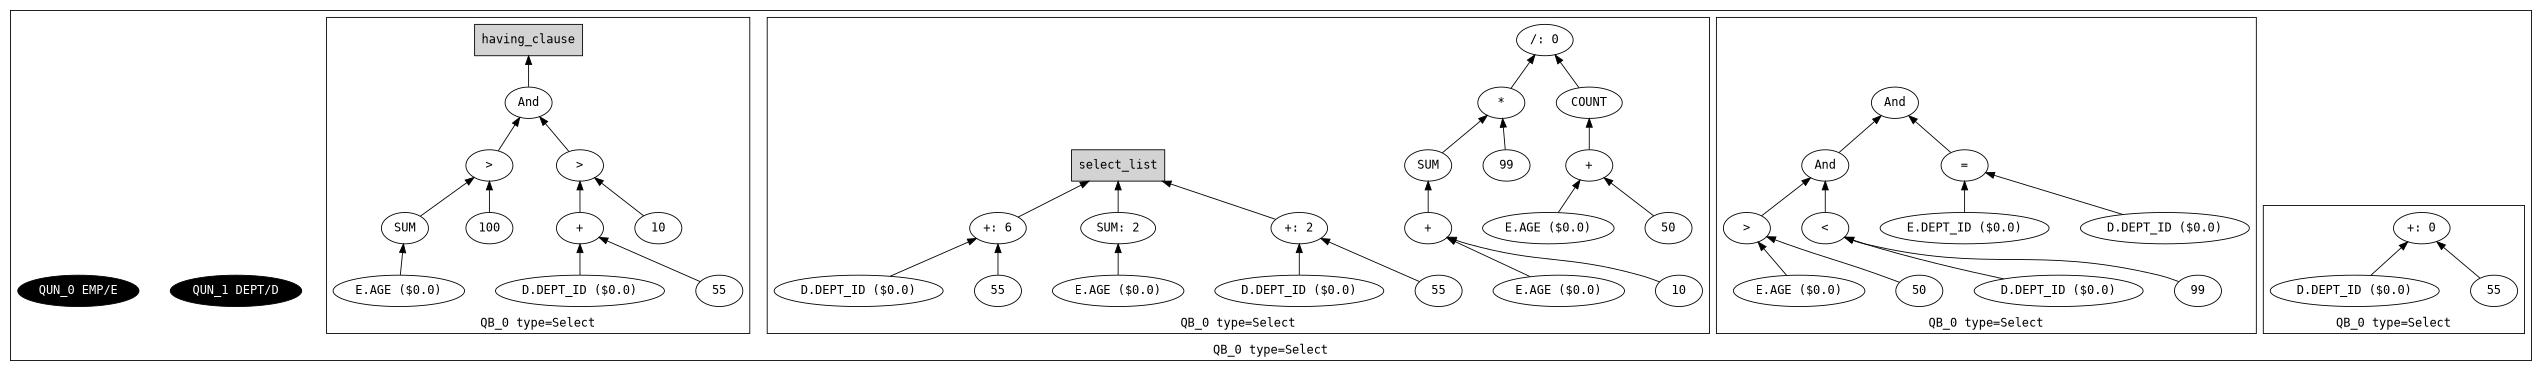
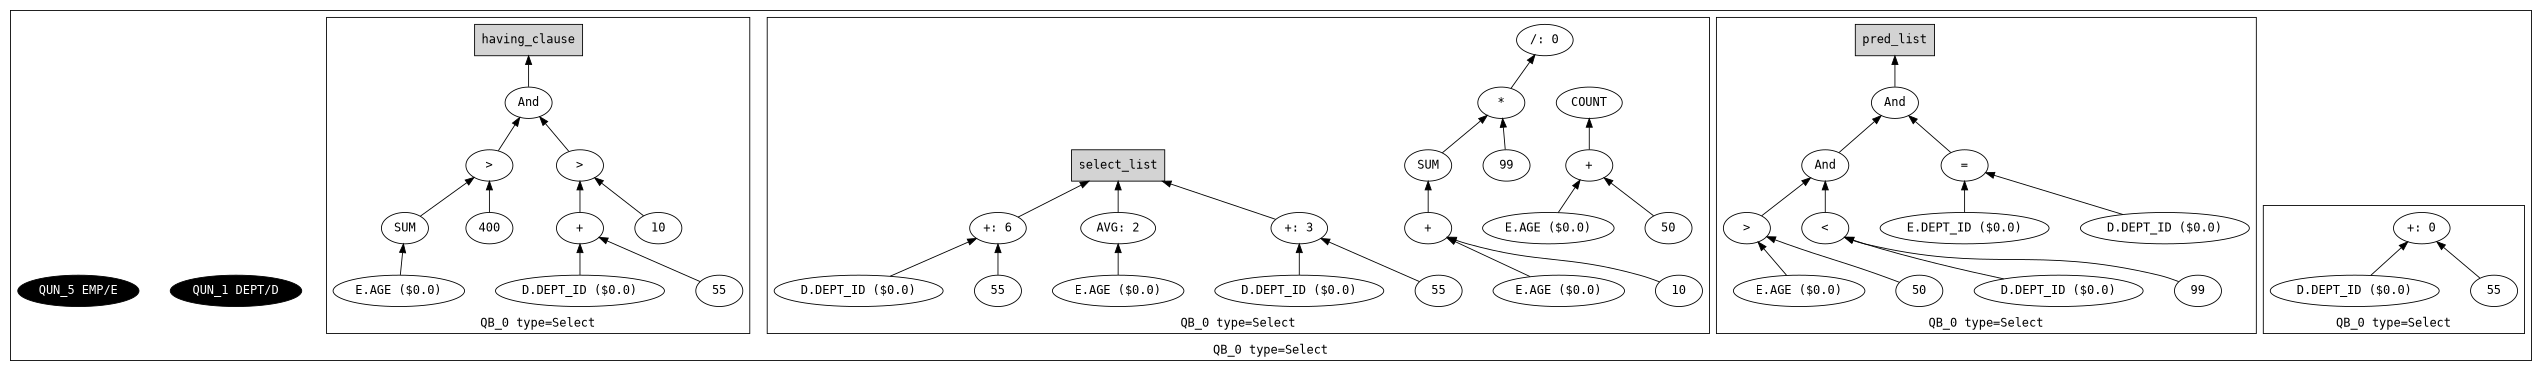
none -> (1895, 40)
(1570, 75) -> none
(489, 228) -> (489, 228)
(1118, 228) -> (1118, 228)
(1299, 228) -> (1299, 228)
(78, 291) -> (78, 291)
